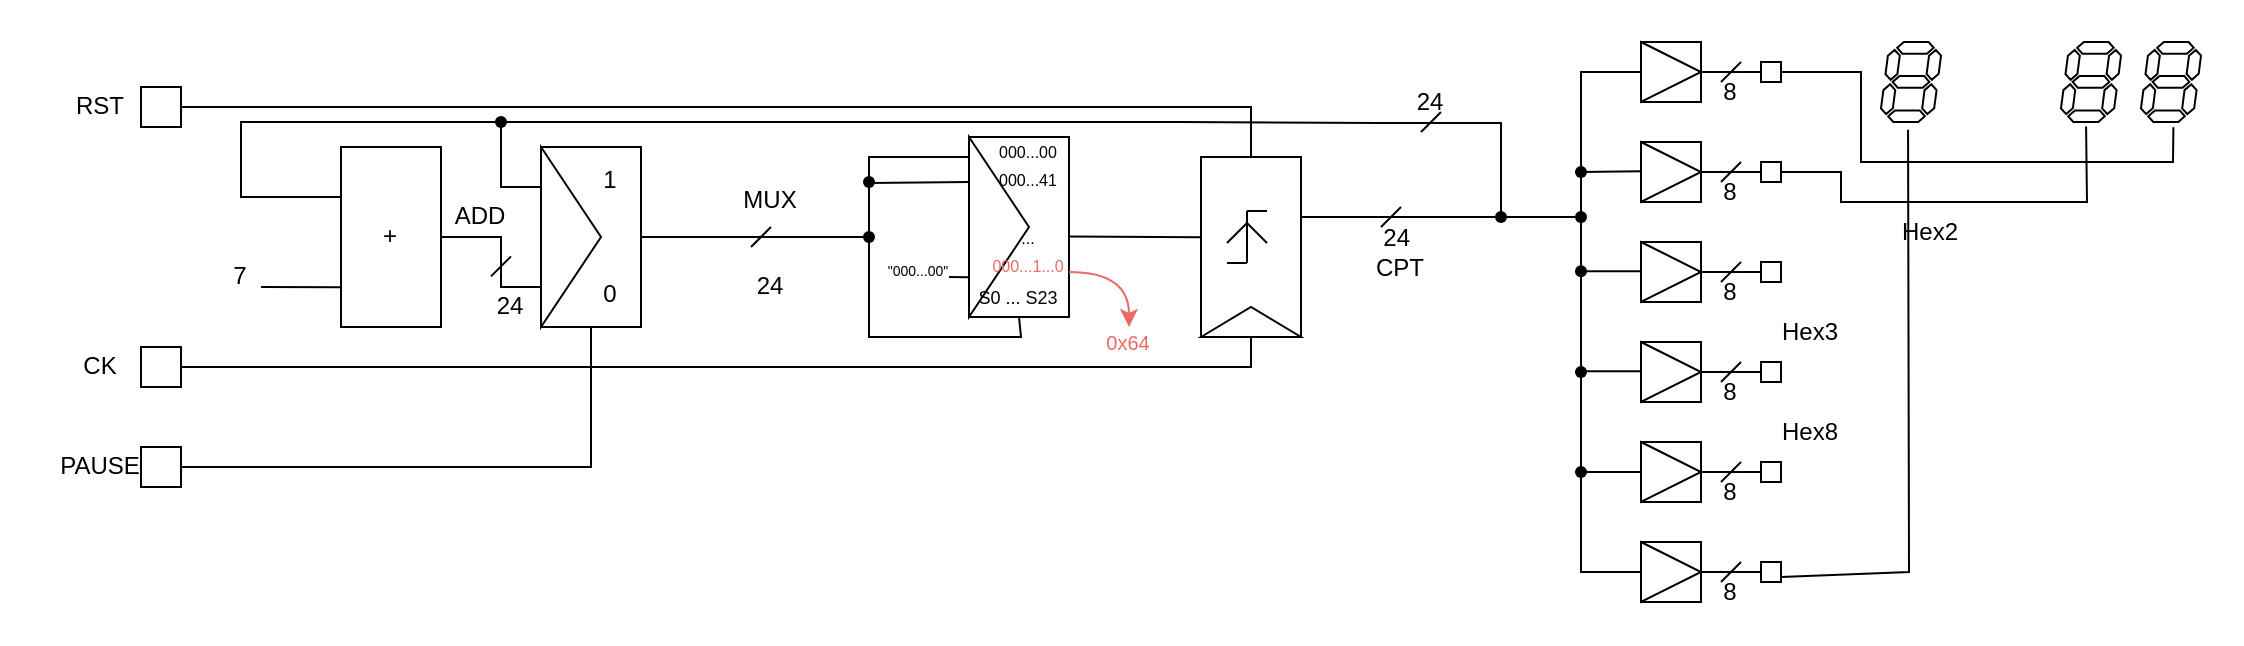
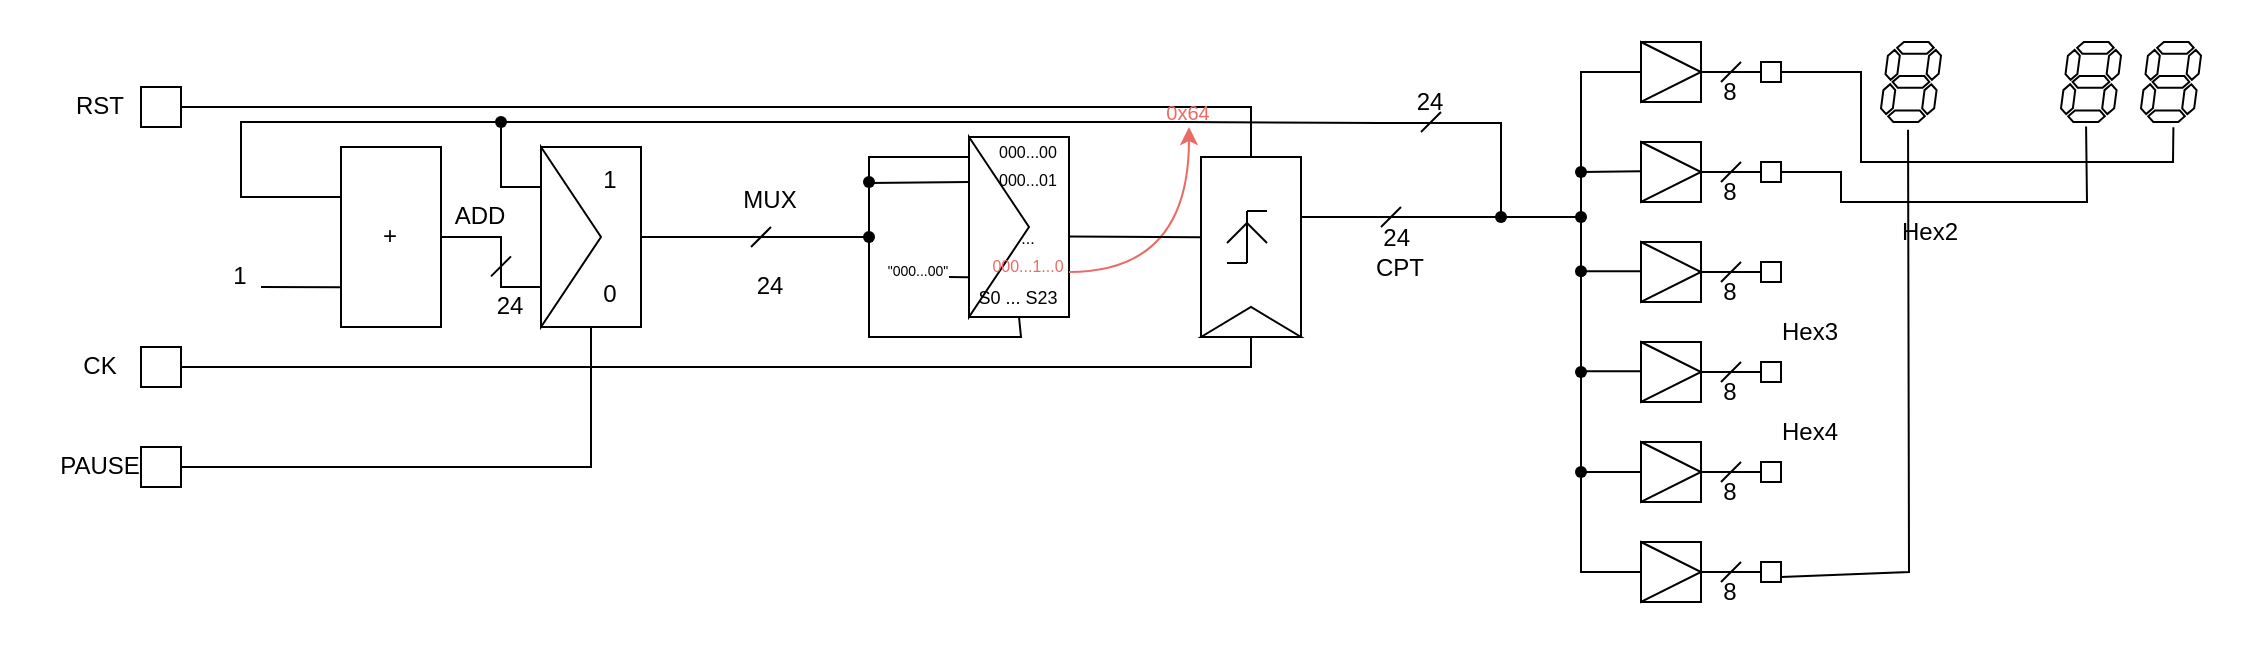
(1029, 207) -> (1029, 207)
(241, 277) -> (241, 277)
(1129, 342) -> (1189, 112)
(1811, 433) -> (1811, 433)
